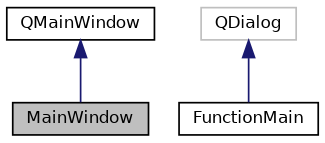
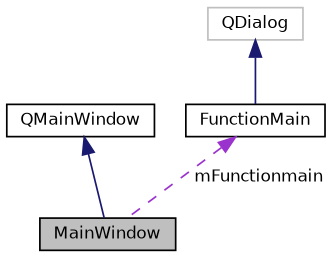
none -> (174, 183)
